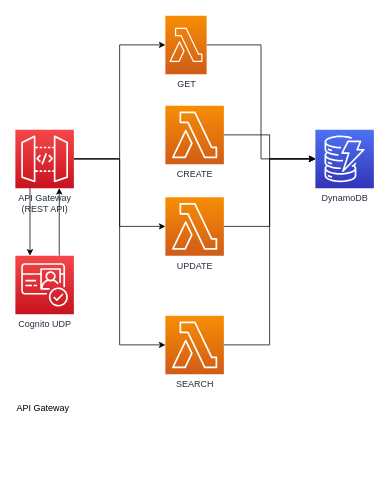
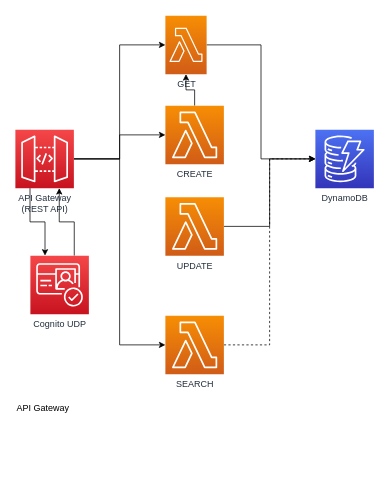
(257, 135) -> (194, 90)
(140, 226) -> (159, 135)
(45, 285) -> (60, 285)
(270, 309) -> (270, 309)
